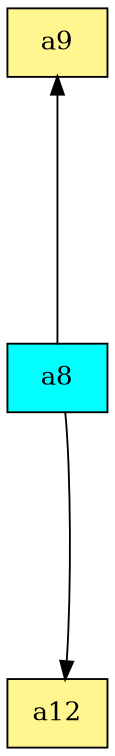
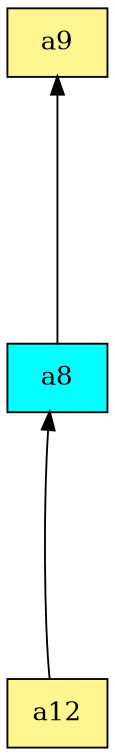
(70, 536) -> (45, 555)
